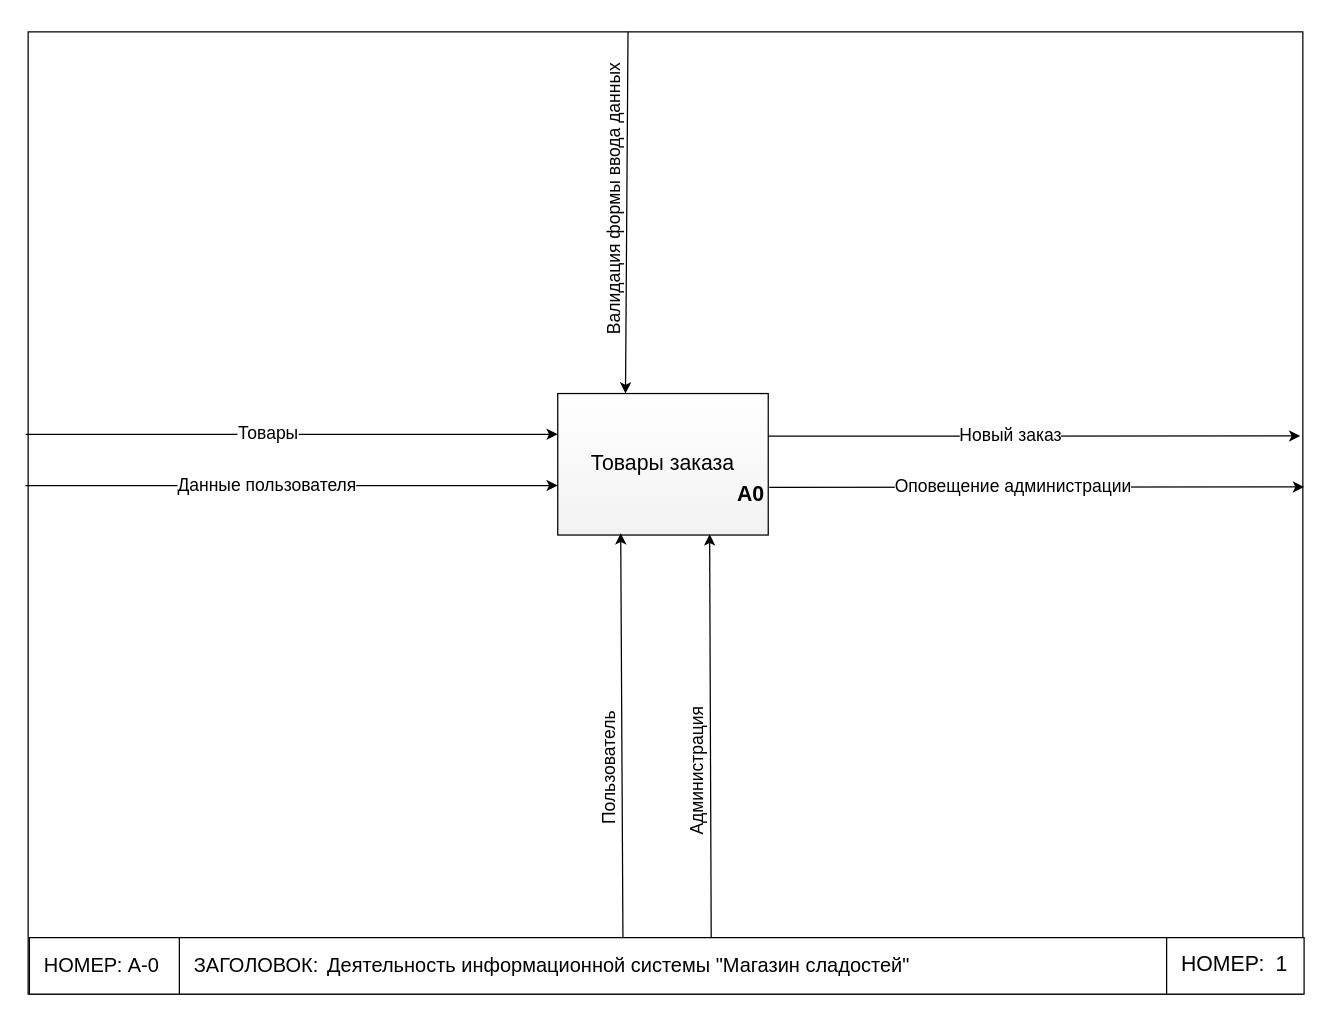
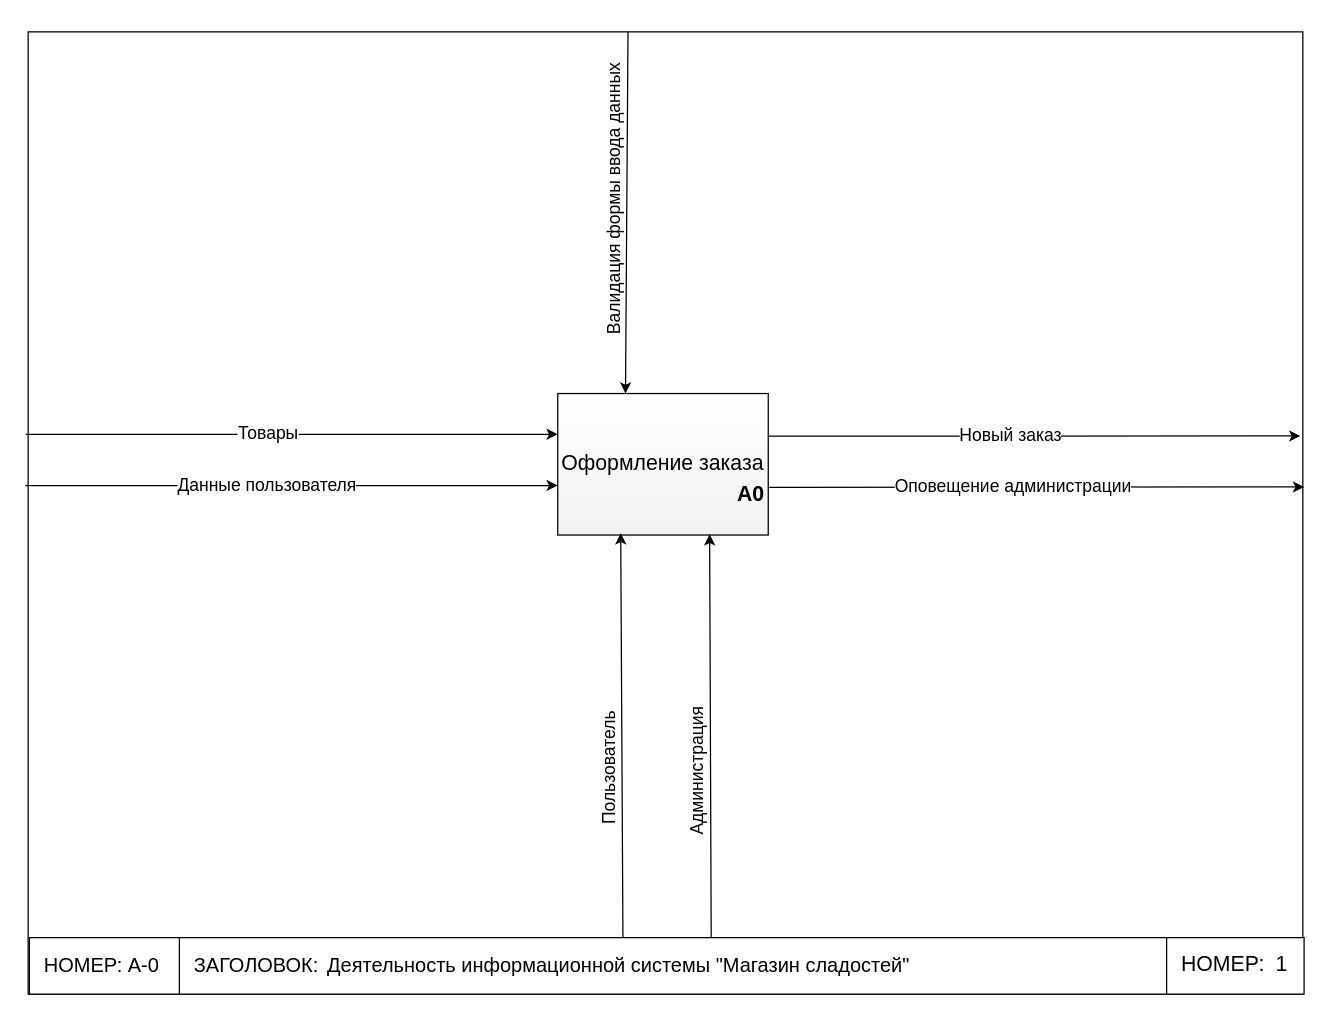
(663, 464) -> (663, 464)
